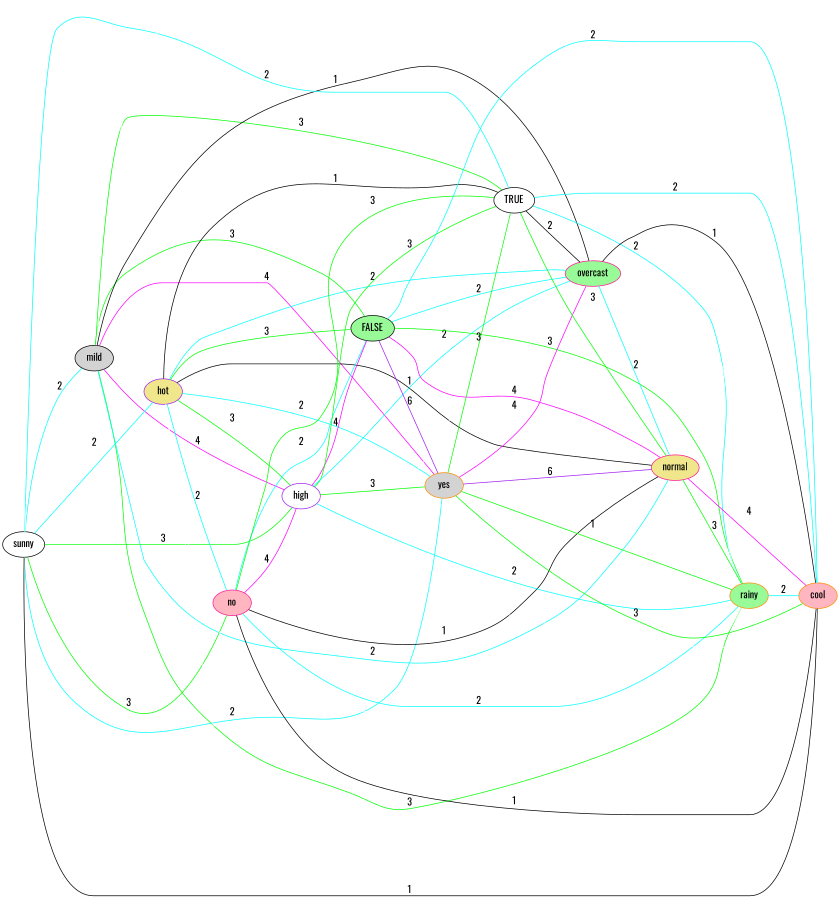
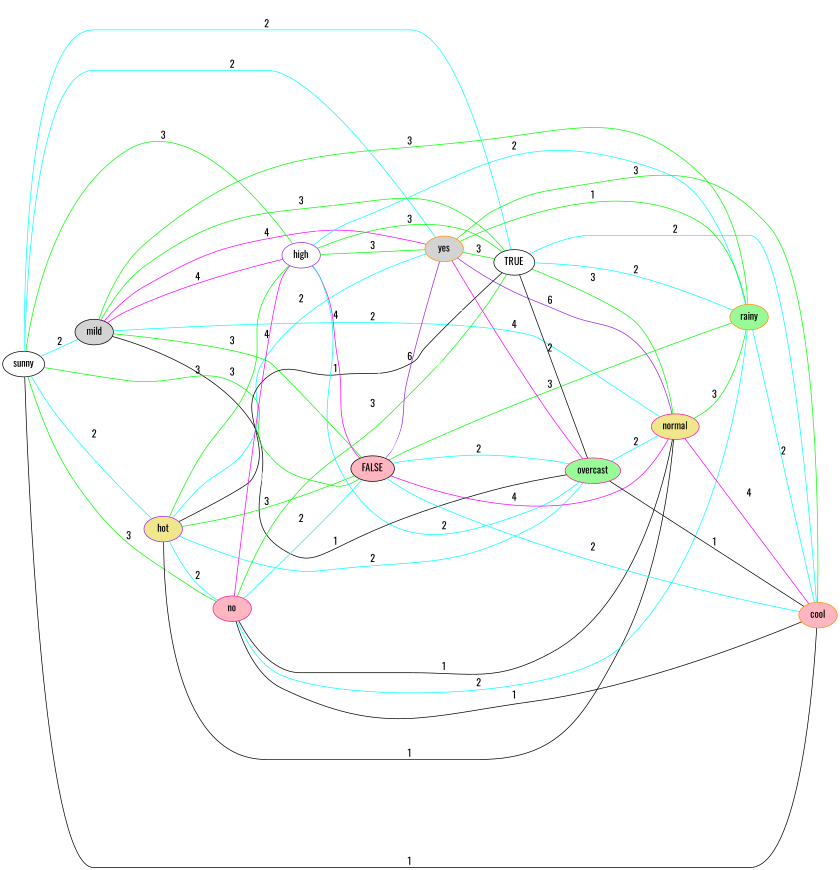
(373, 328) -> (373, 469)
none -> (232, 382)
